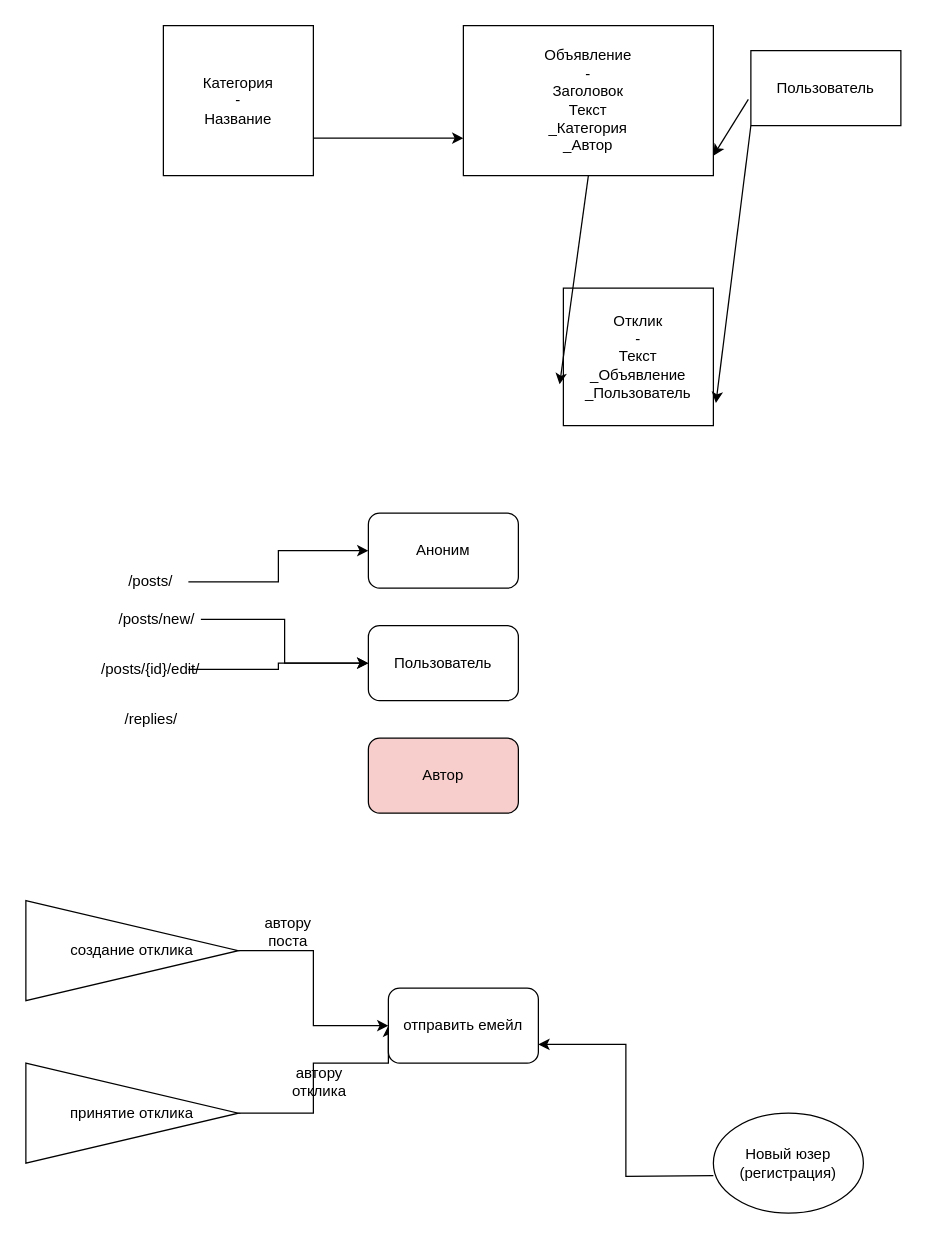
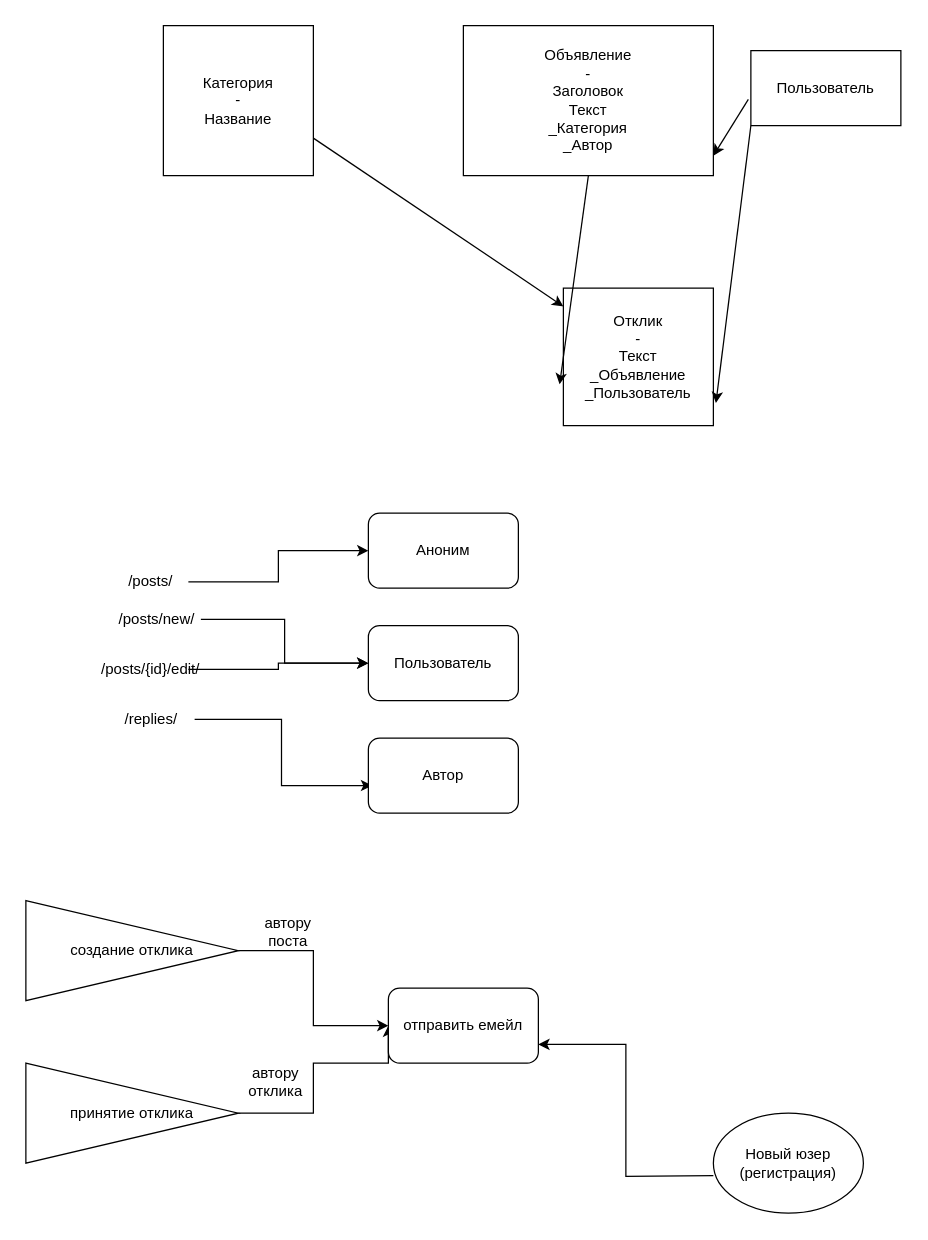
(384, 138) -> (434, 220)
none -> (281, 750)
(443, 776) -> (443, 776)
(319, 1082) -> (276, 1082)
